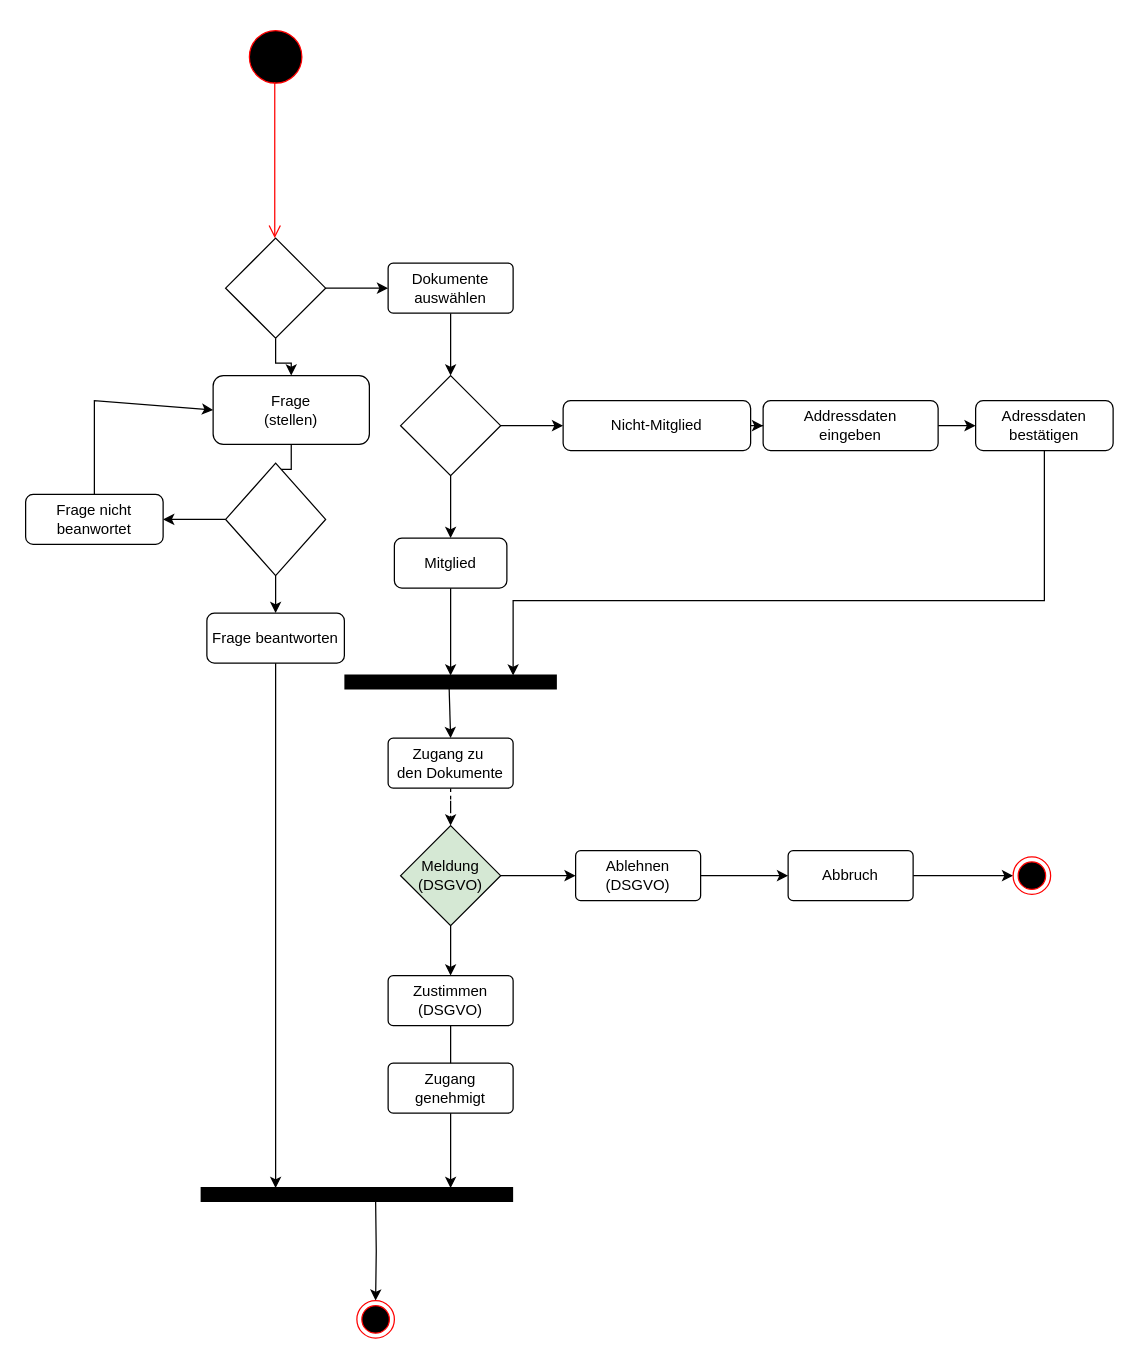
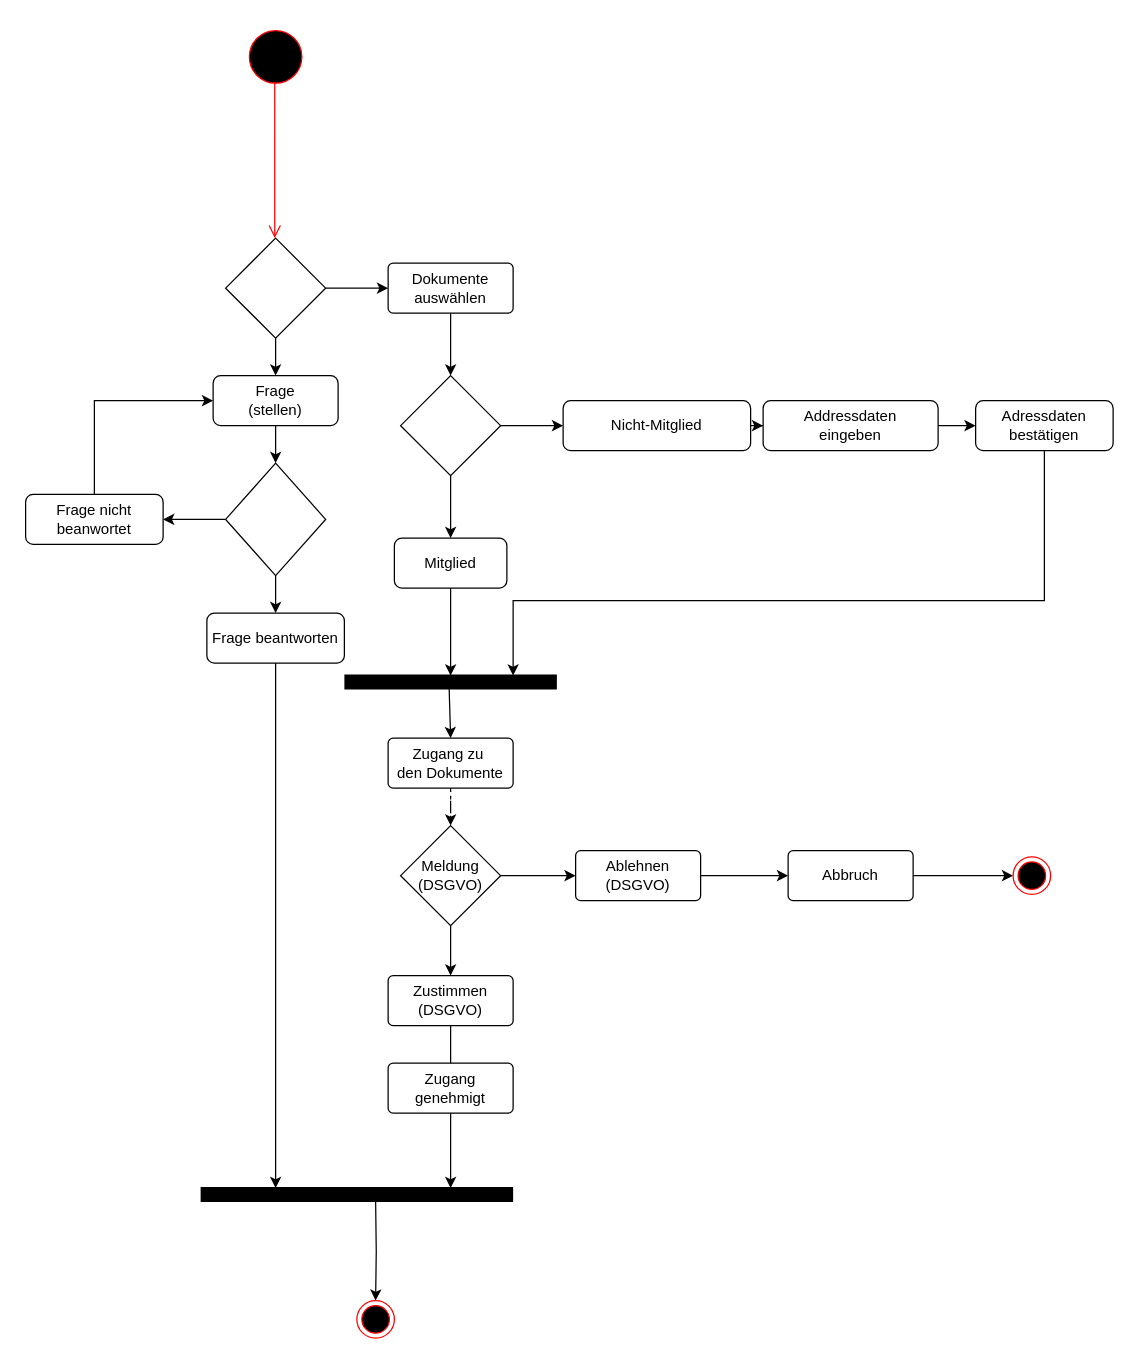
(291, 410) -> (276, 401)
(451, 876) -> (451, 876)
